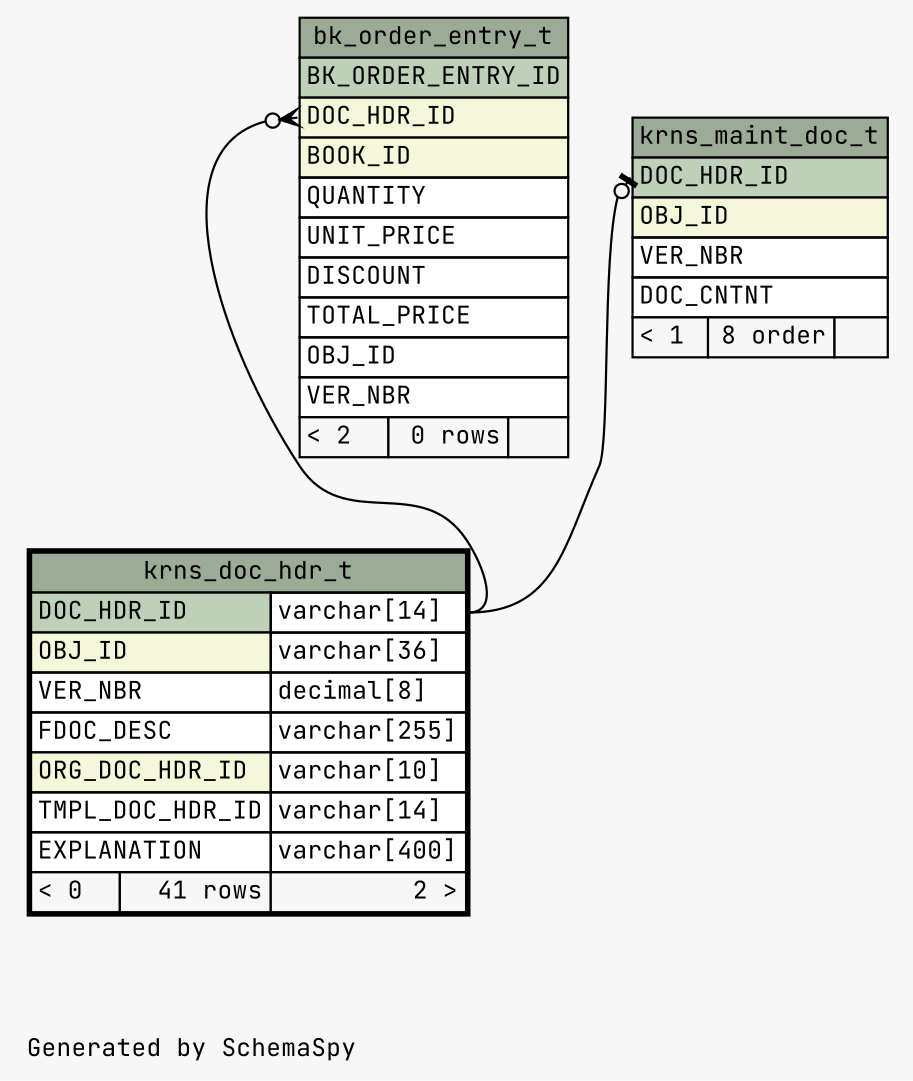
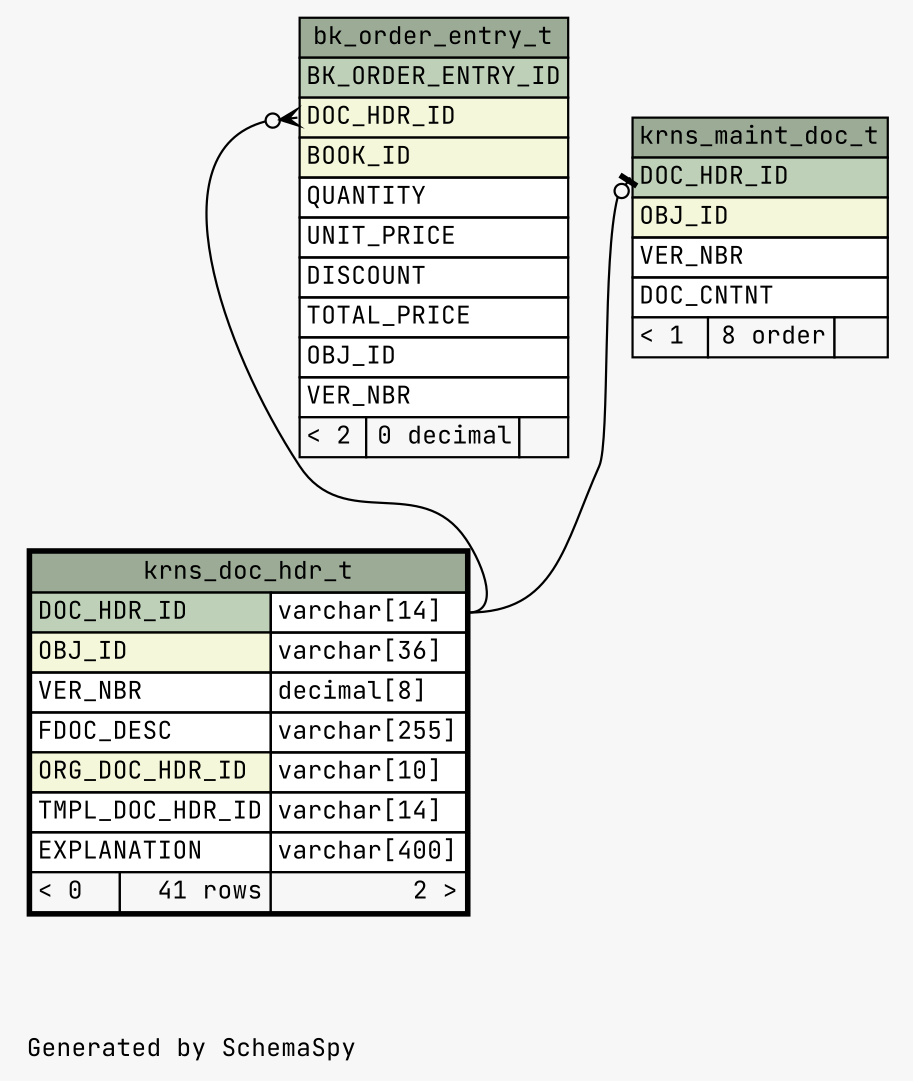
(456, 436) -> (445, 436)
